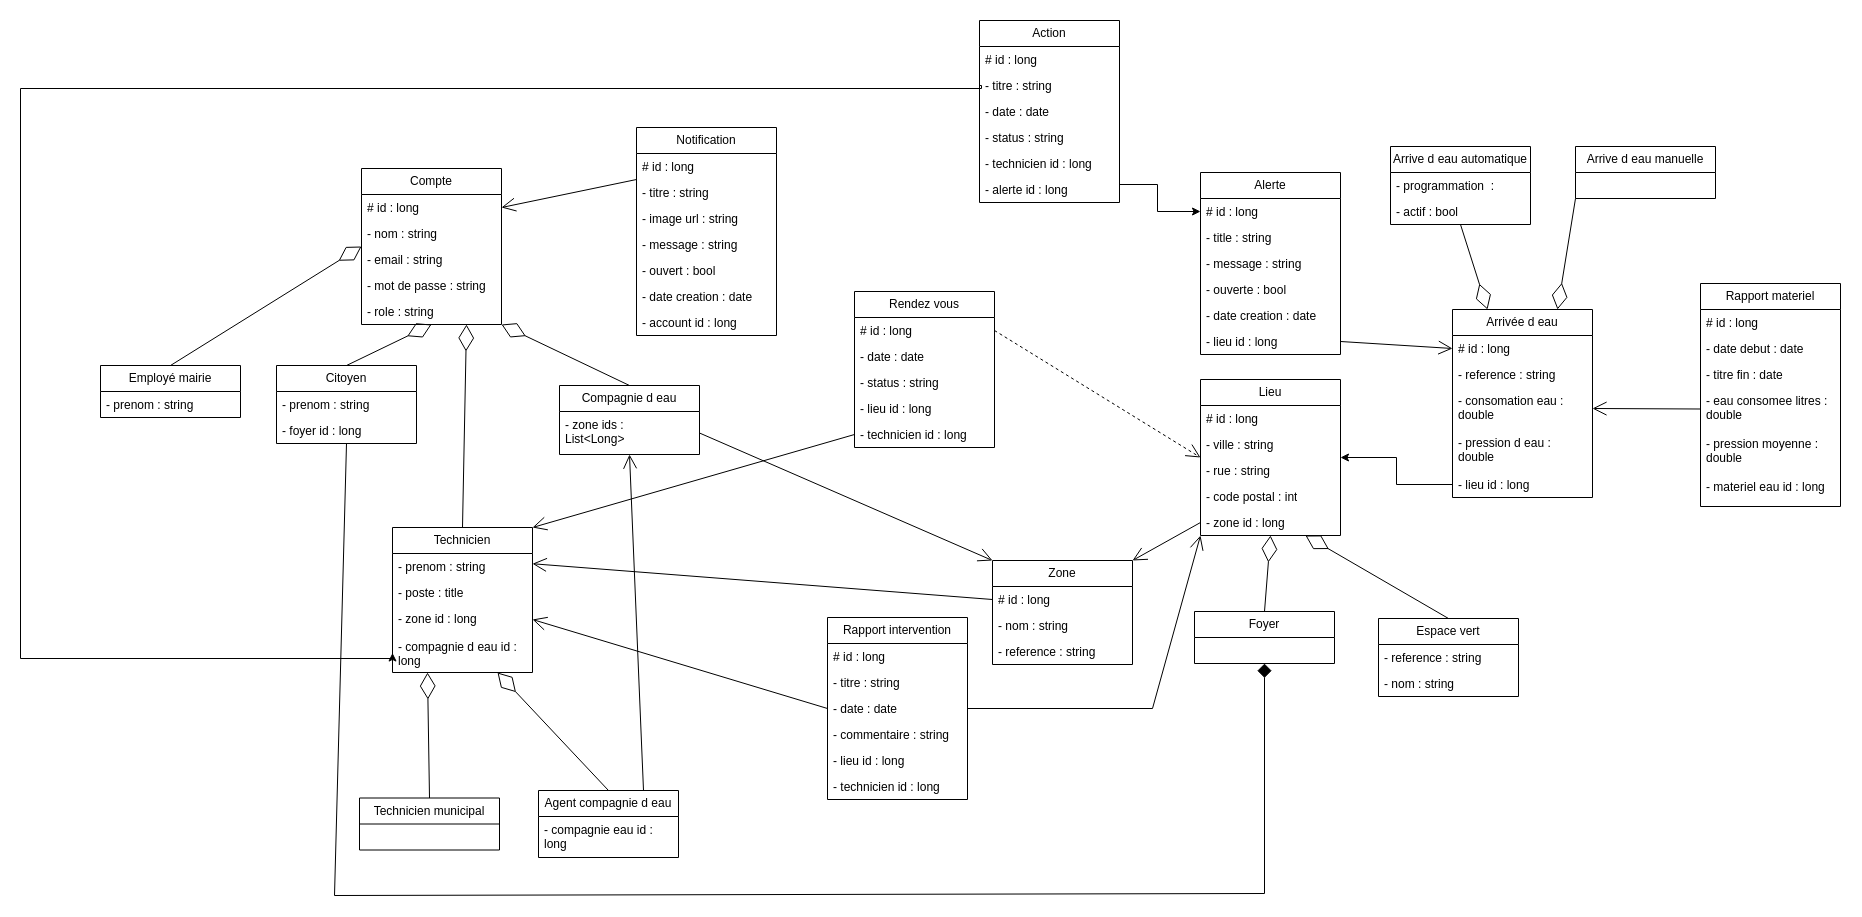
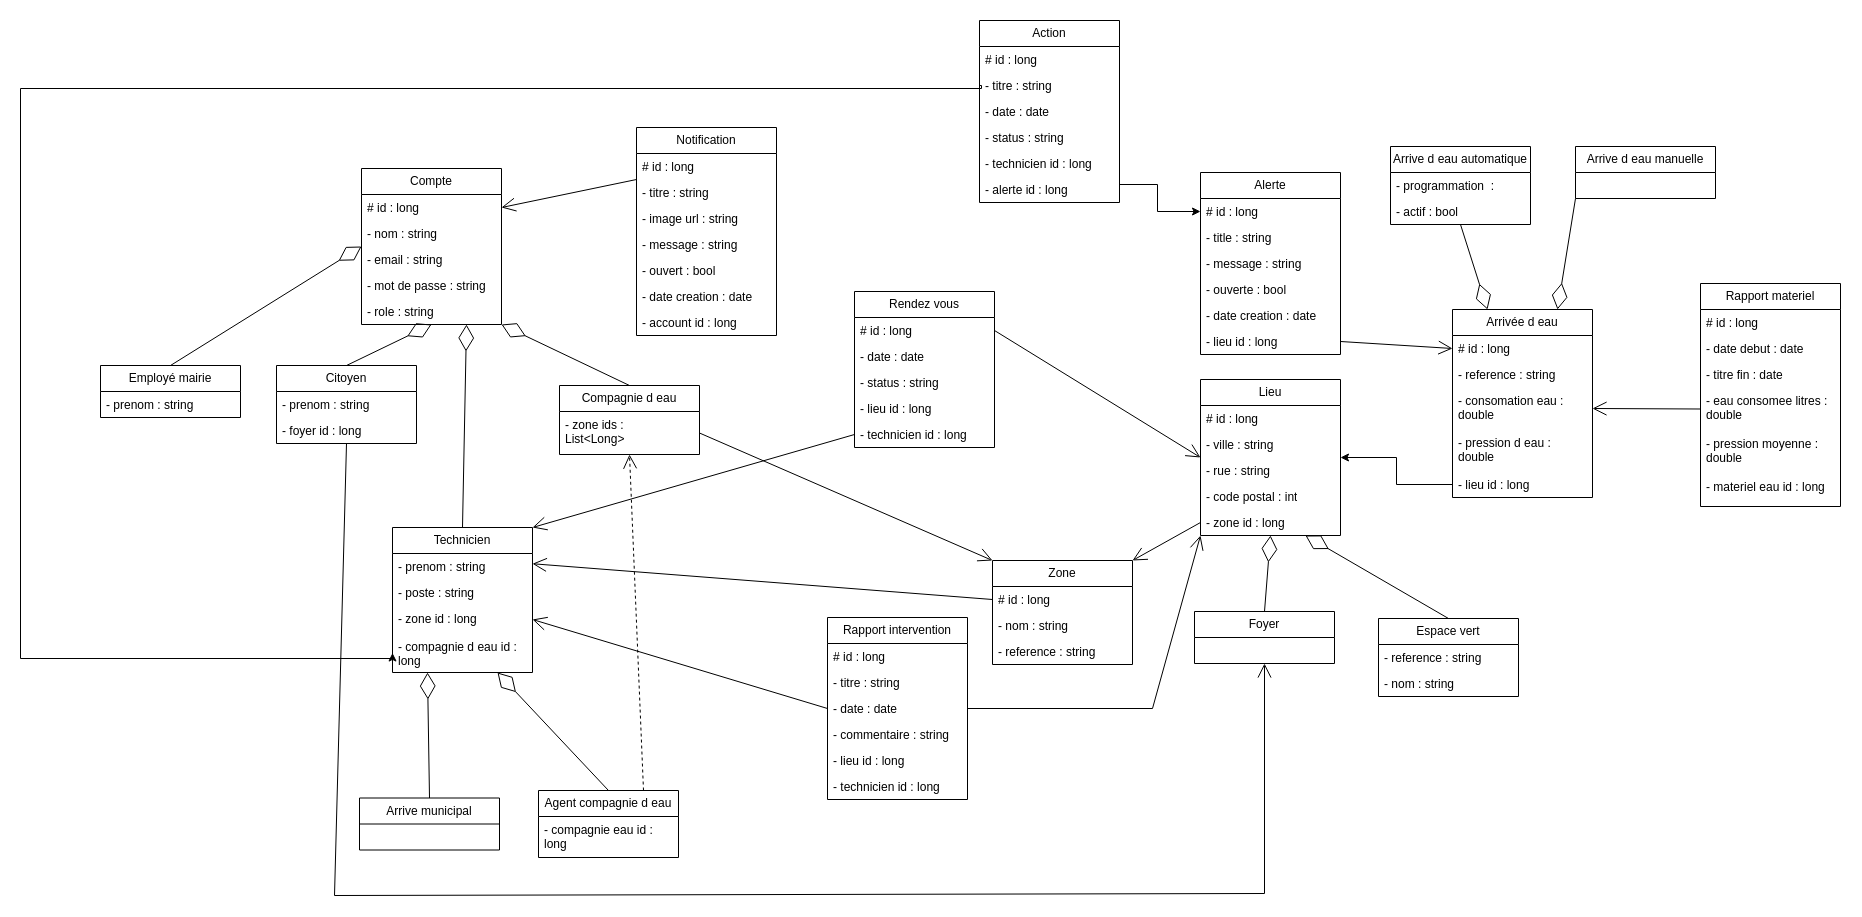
(1097, 394) -> (1097, 394)
(440, 594) -> (444, 594)
(637, 623) -> (637, 623)
(1265, 678) -> (1265, 672)
(430, 812) -> (430, 812)
